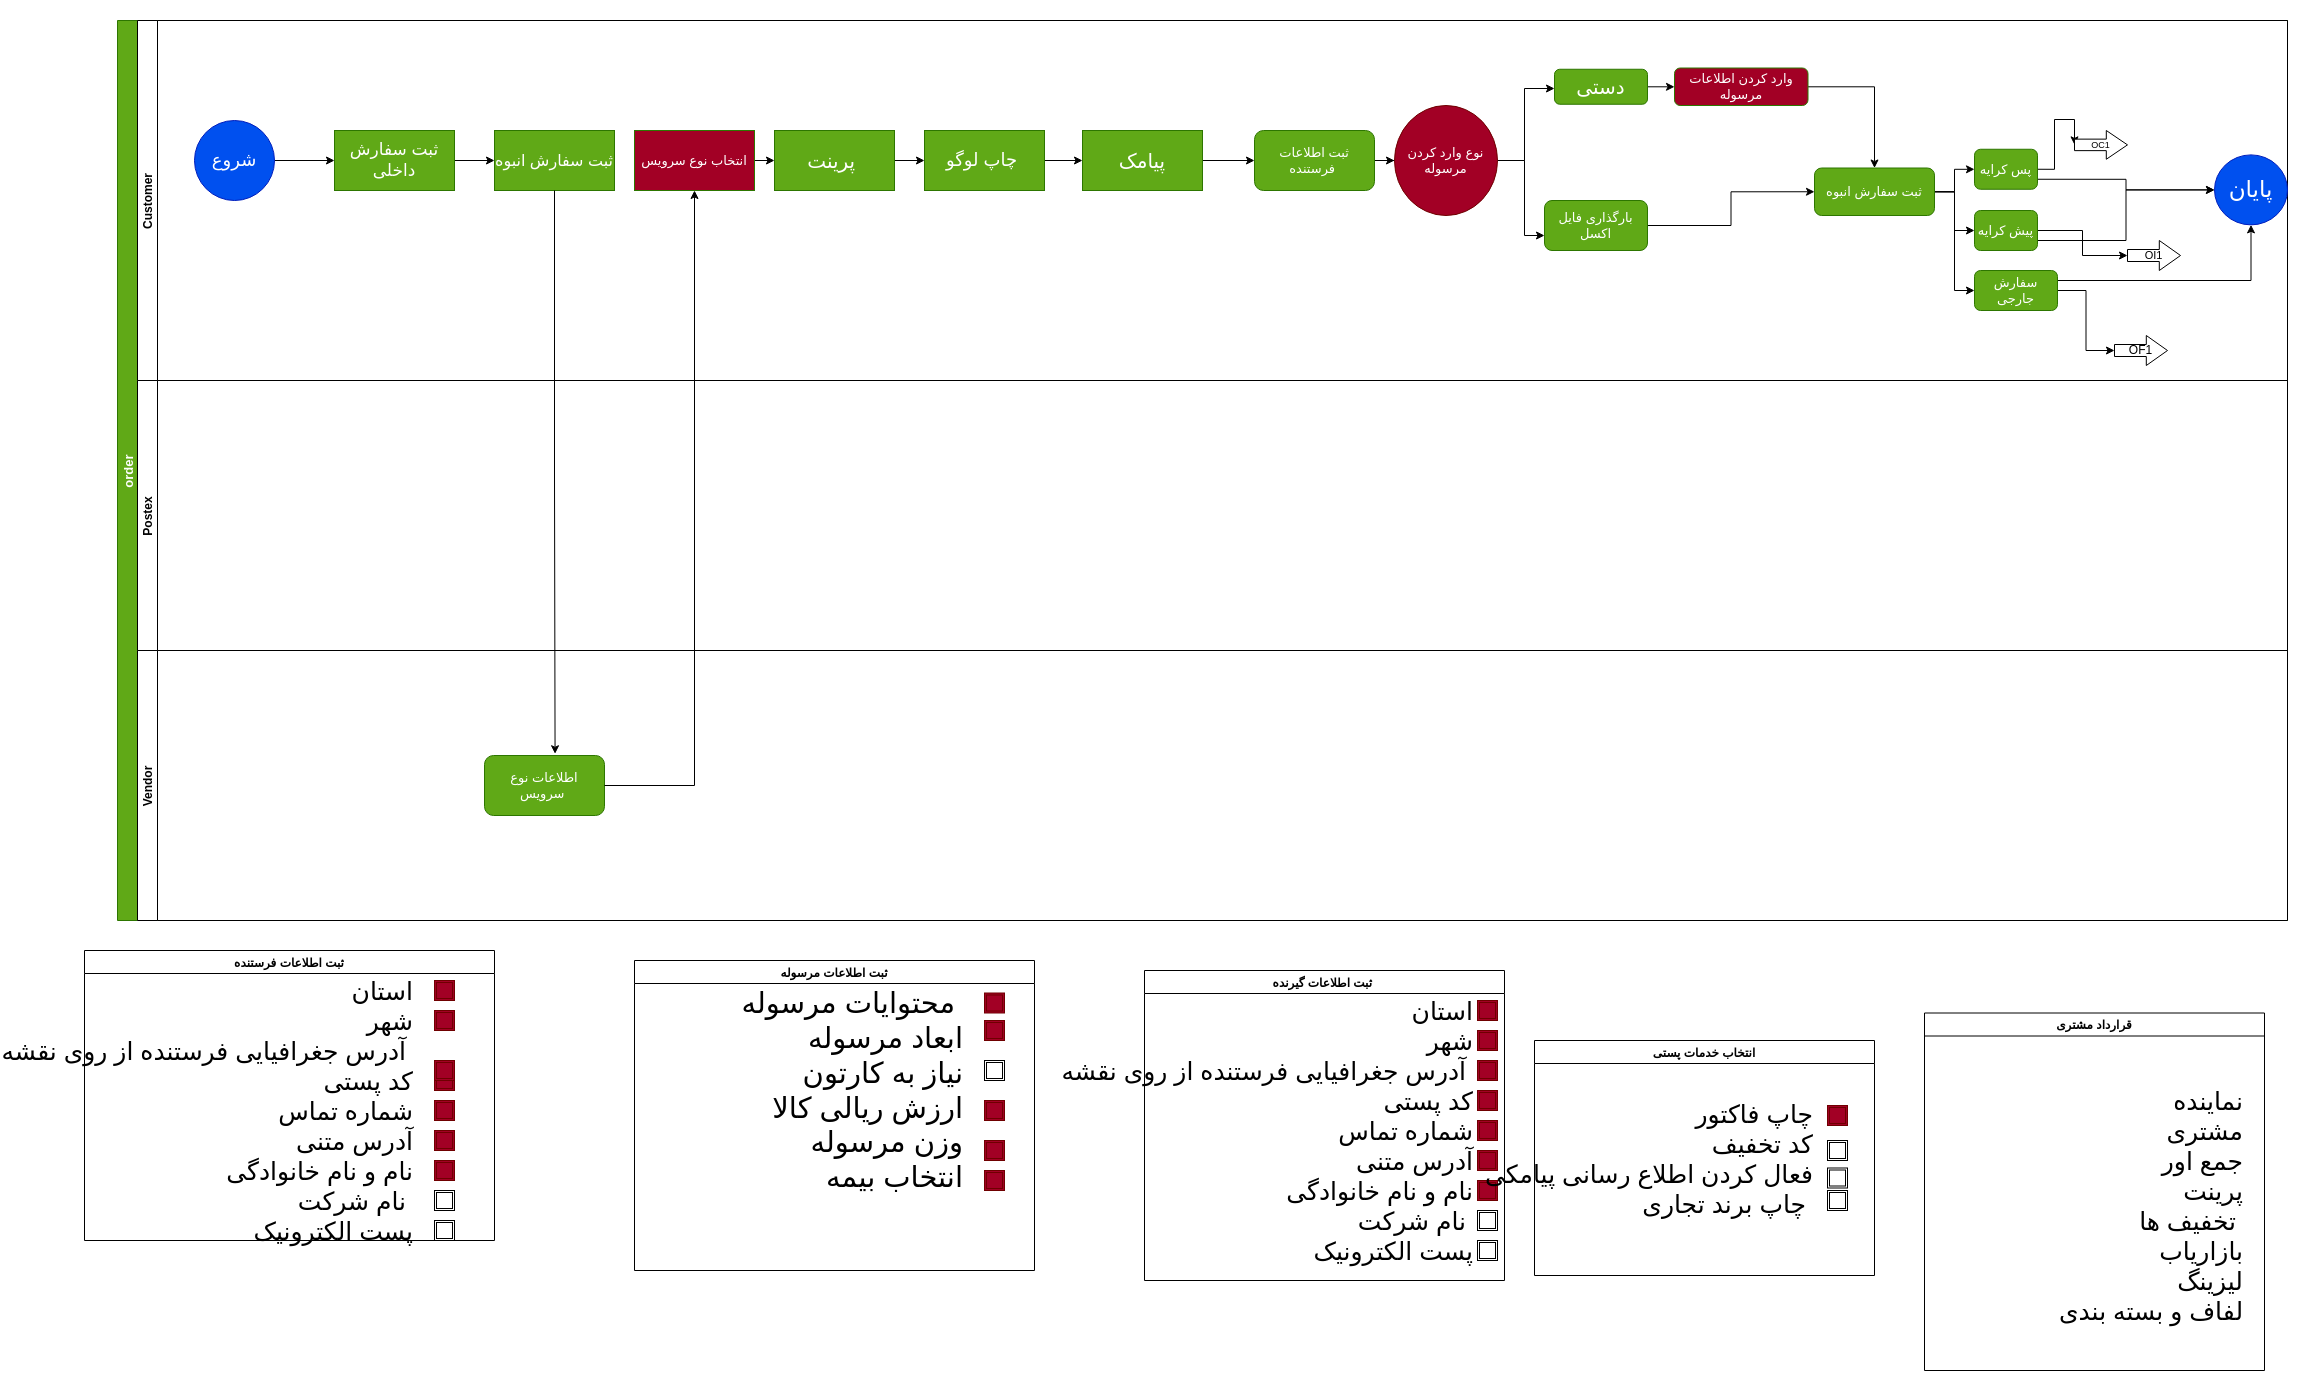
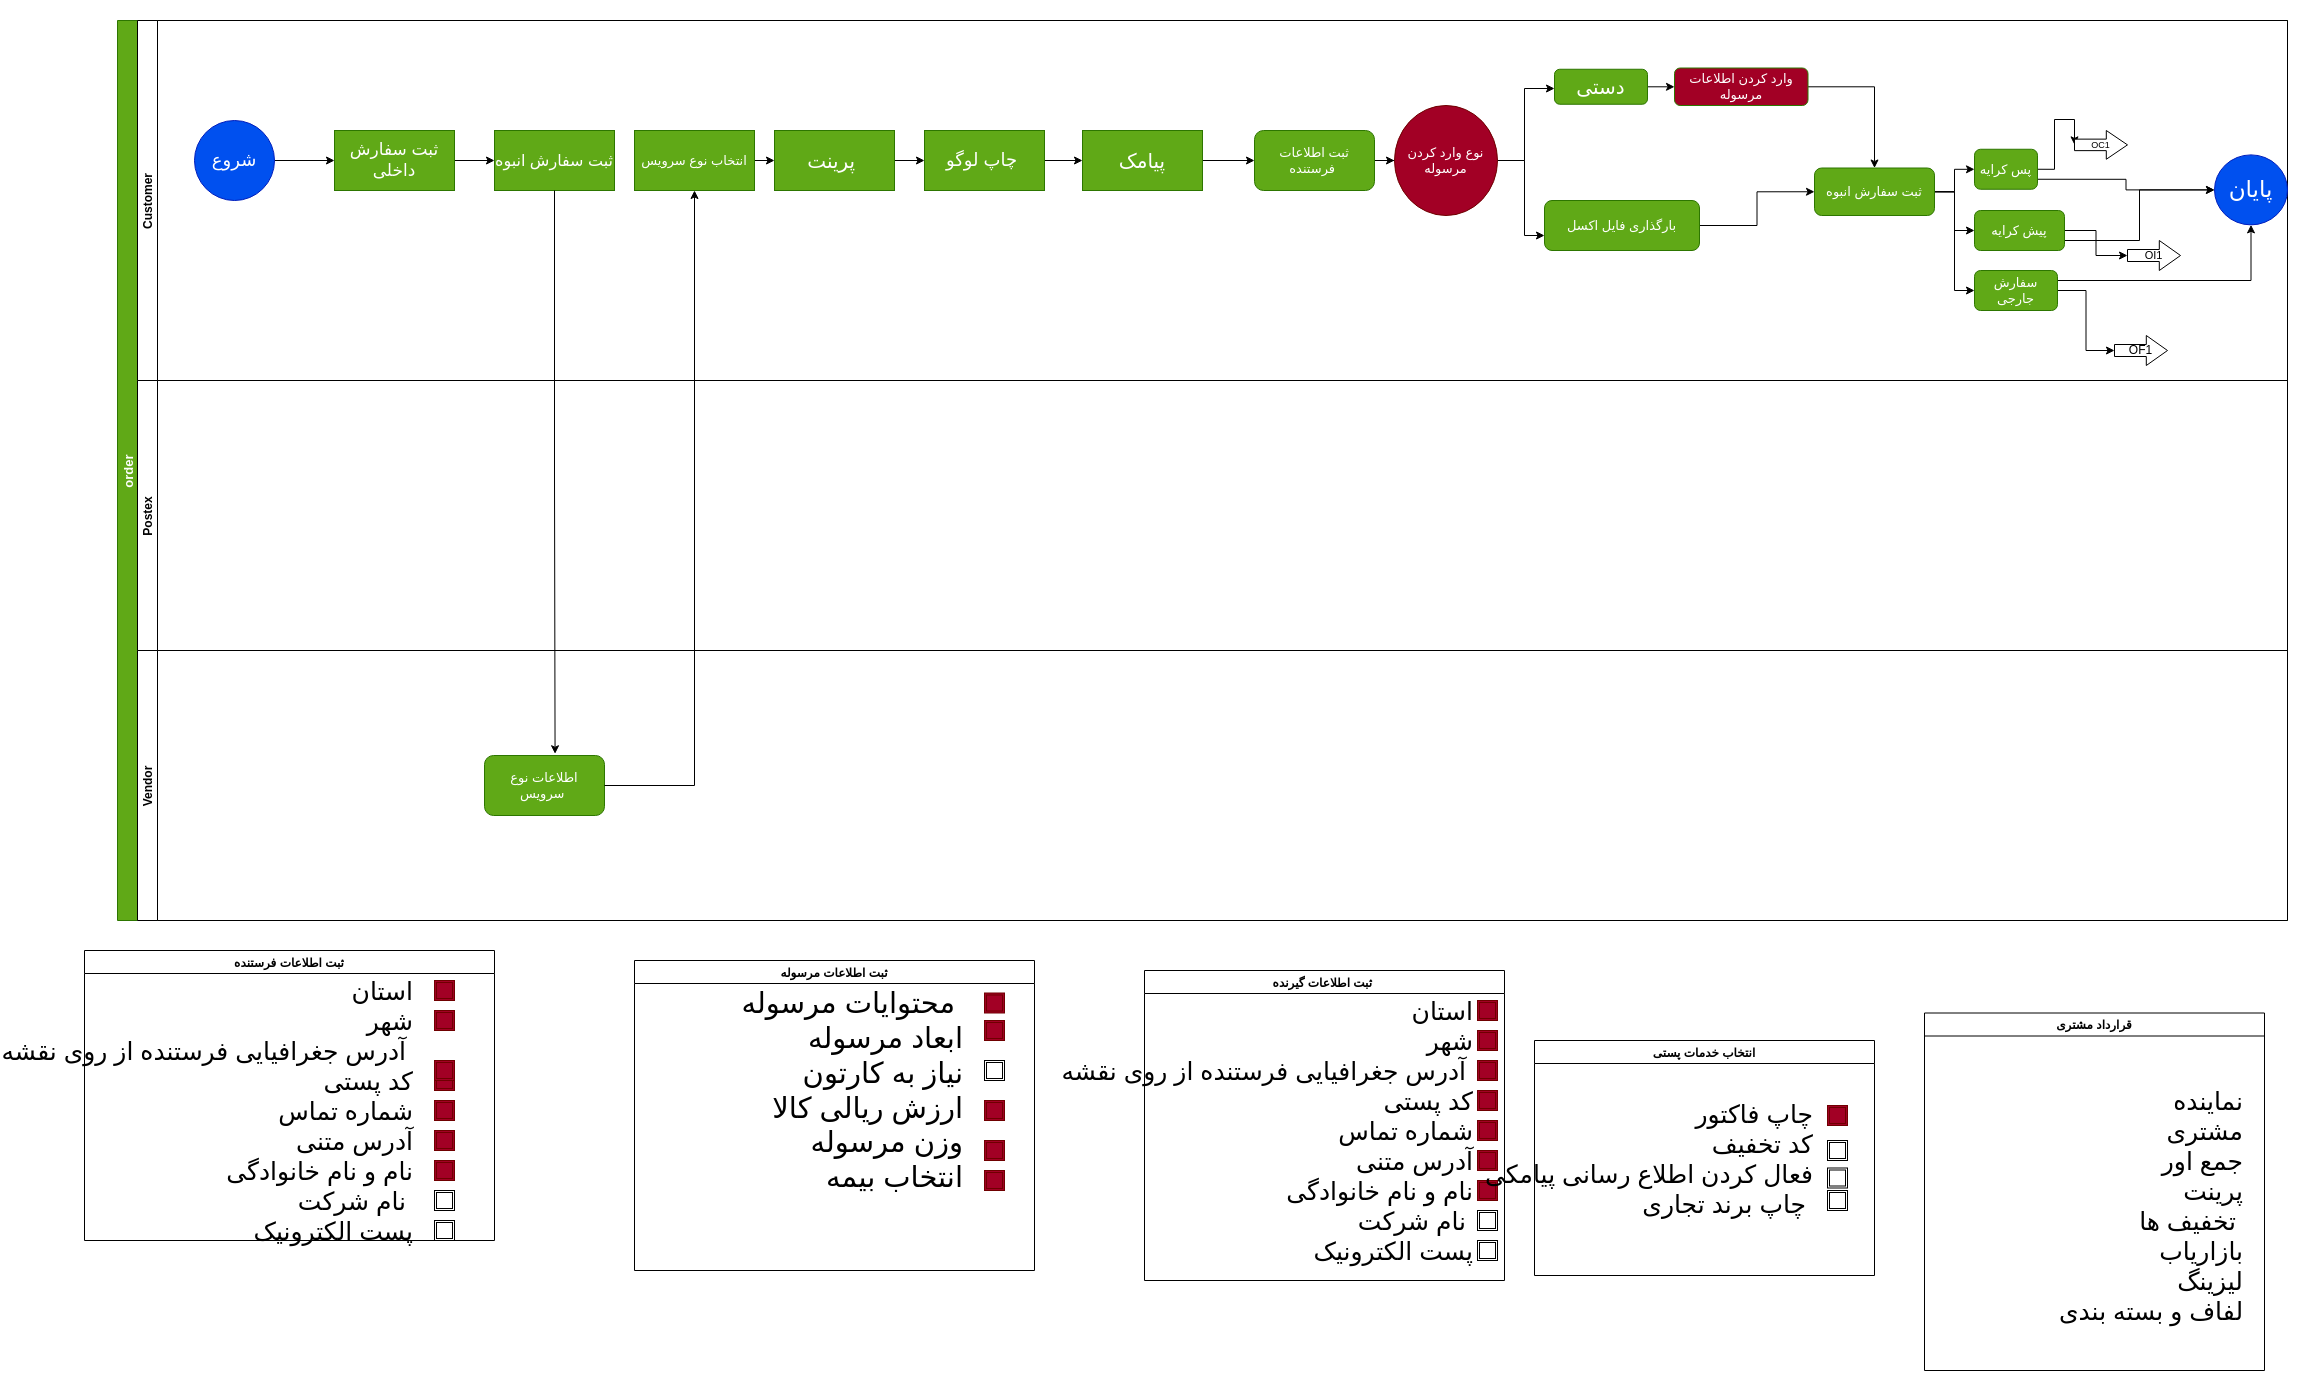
(695, 161) -> (695, 161)
(1596, 226) -> (1622, 226)
(2006, 231) -> (2020, 231)
